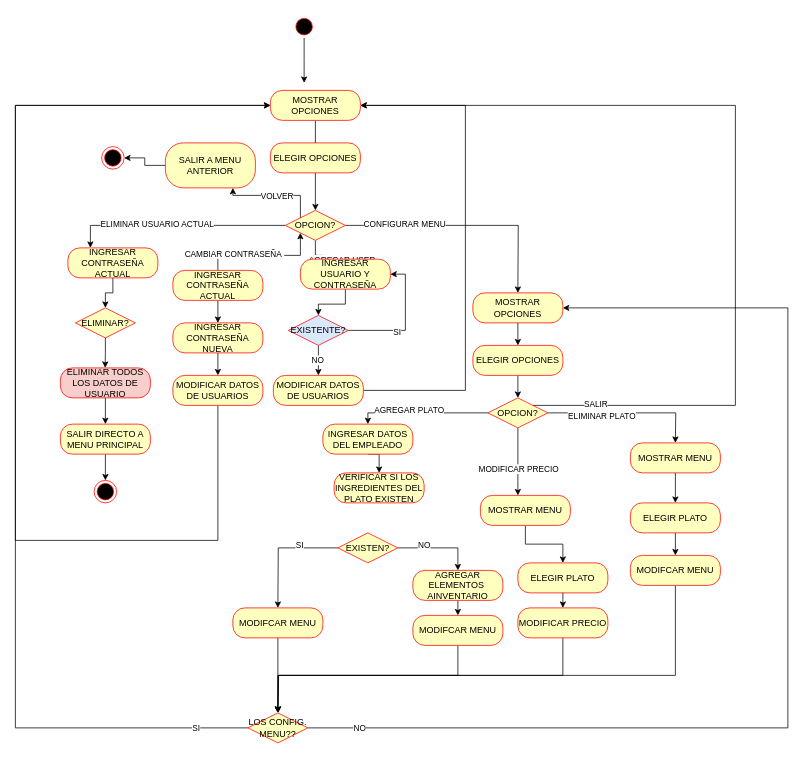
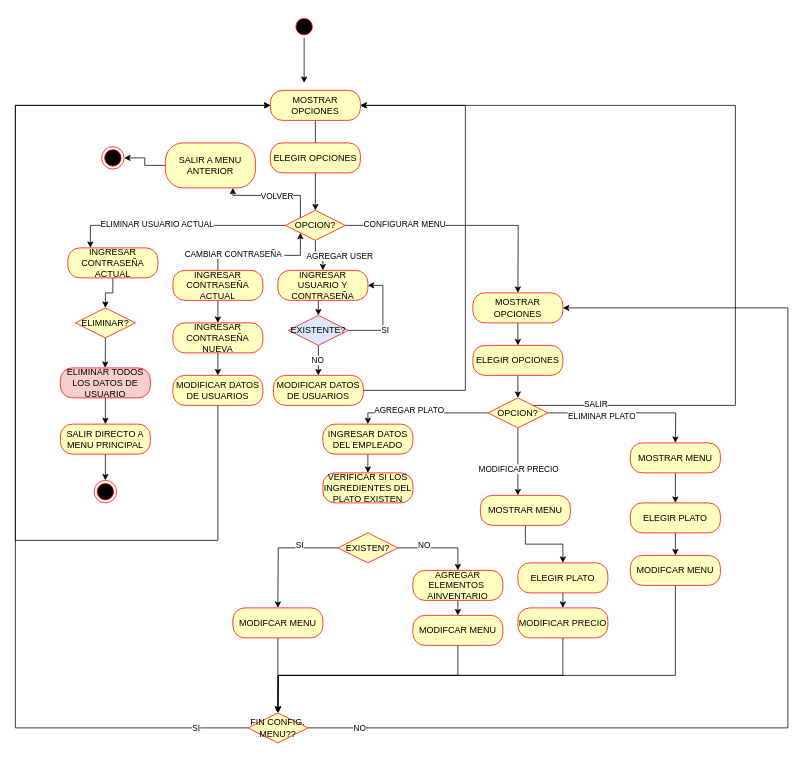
(345, 274) -> (323, 285)
(379, 488) -> (368, 488)
(278, 728) -> (278, 728)
